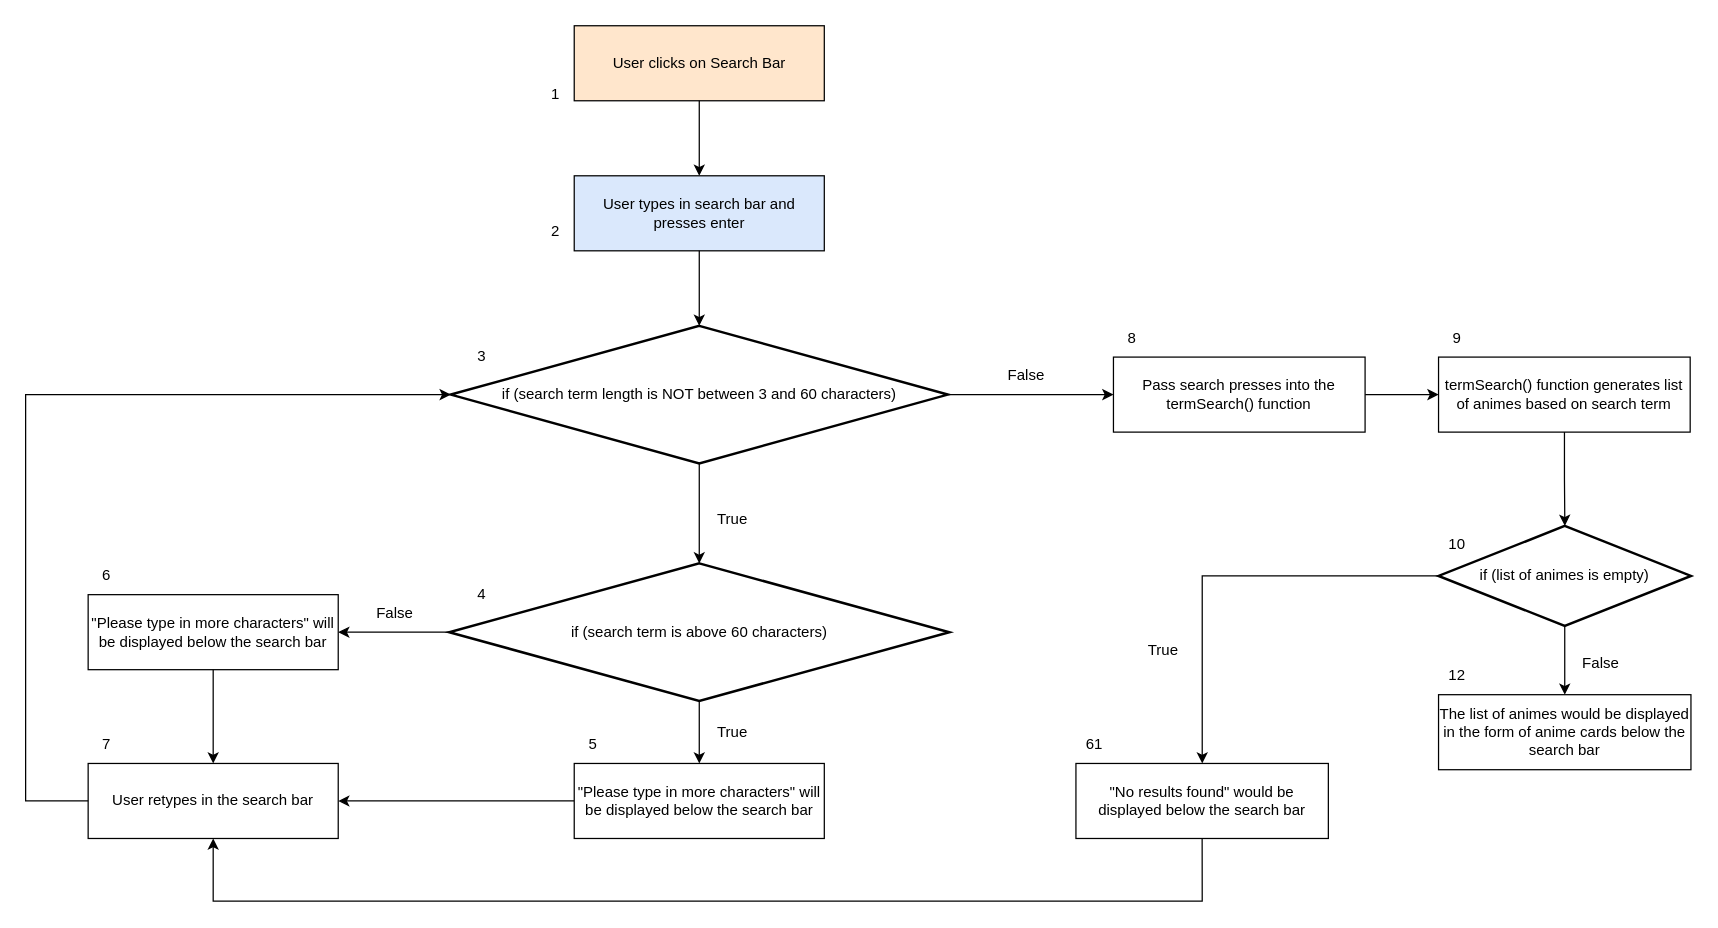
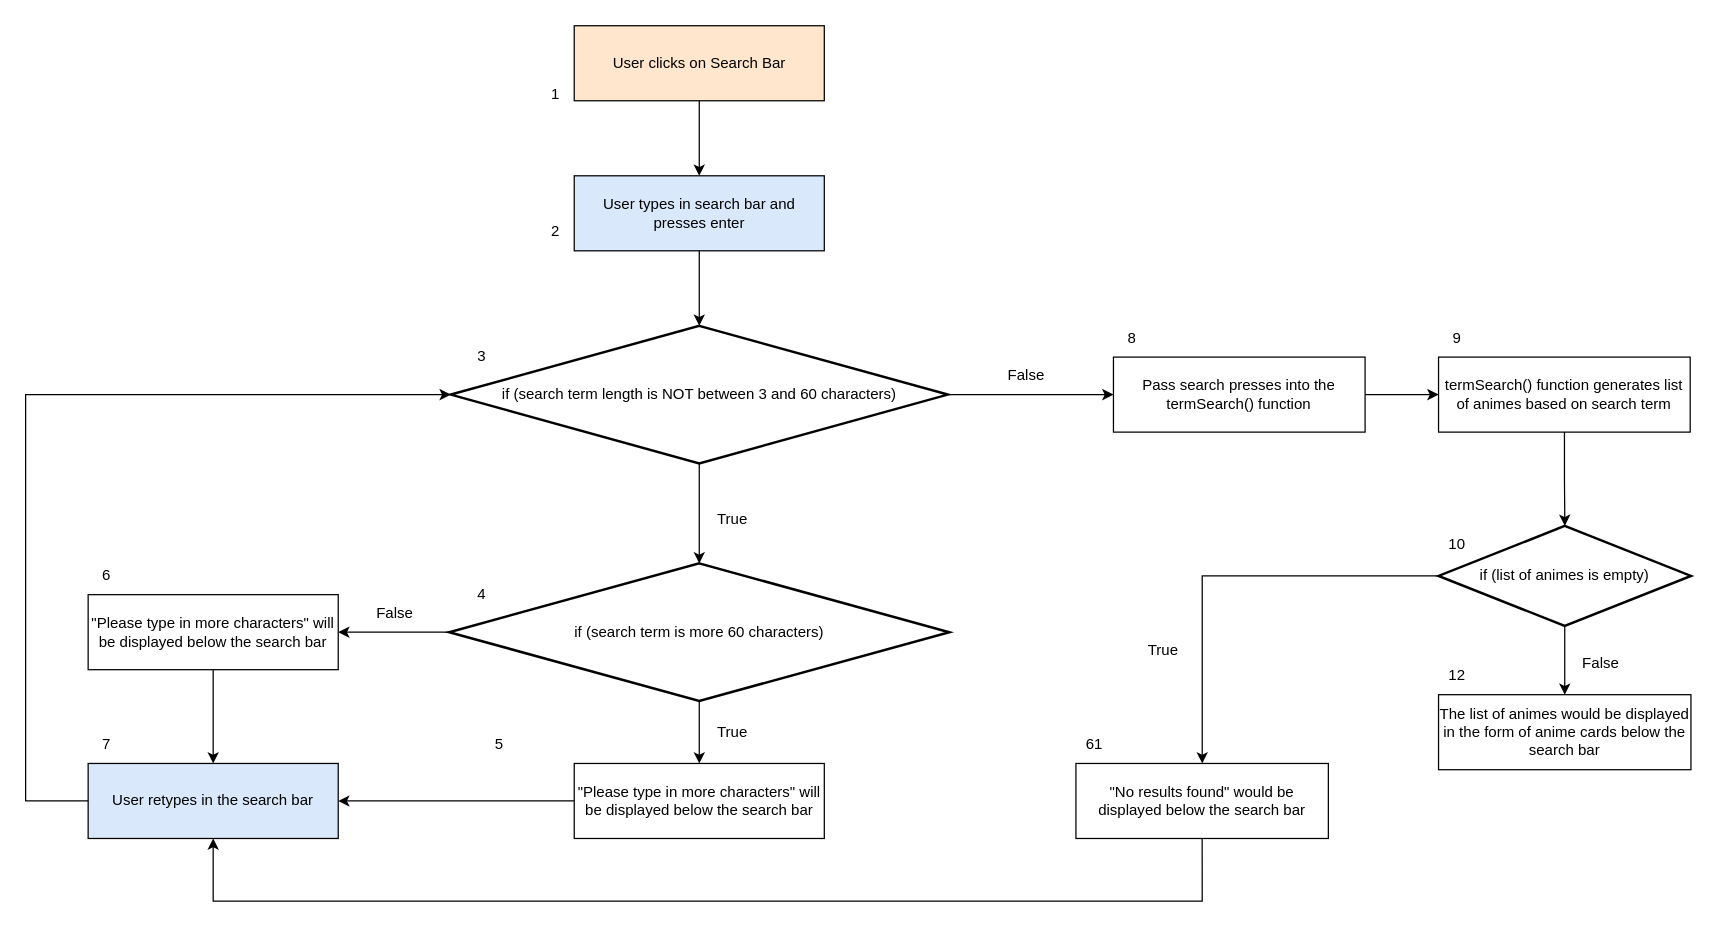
(699, 632) -> (699, 632)
(593, 744) -> (499, 744)
(213, 801) -> (213, 801)
